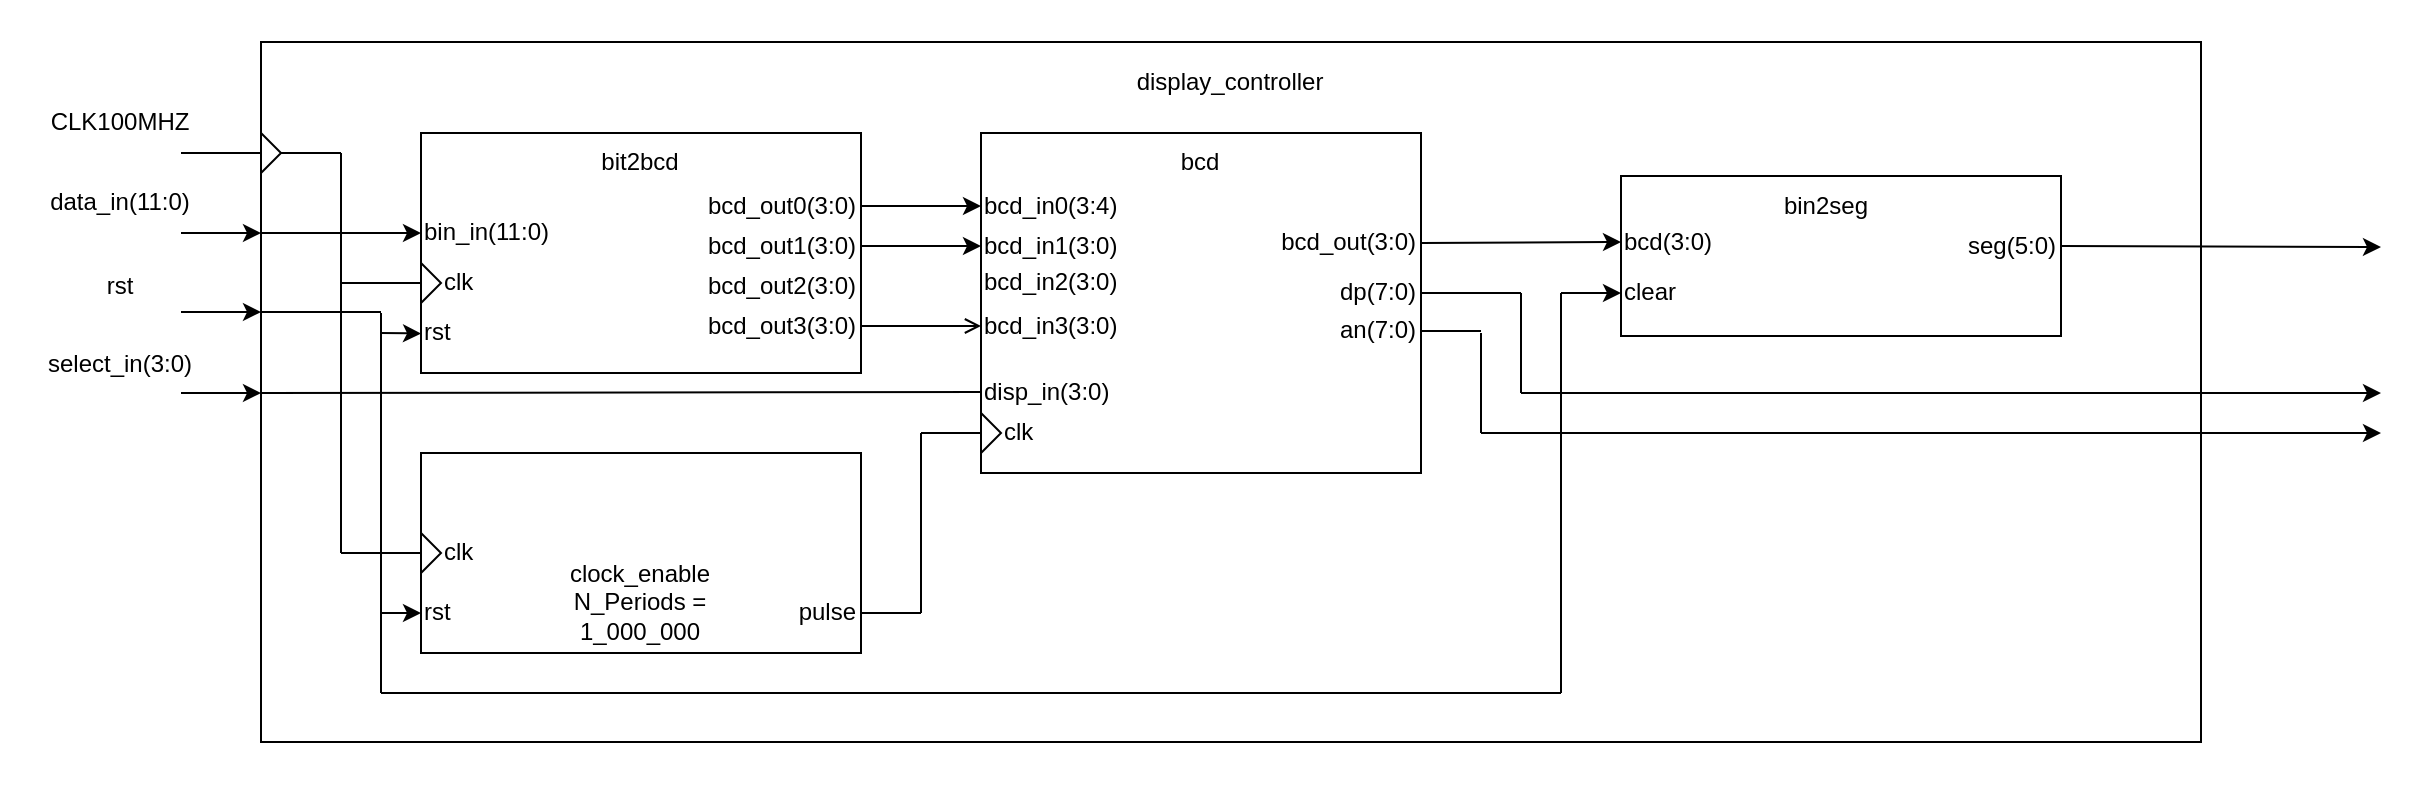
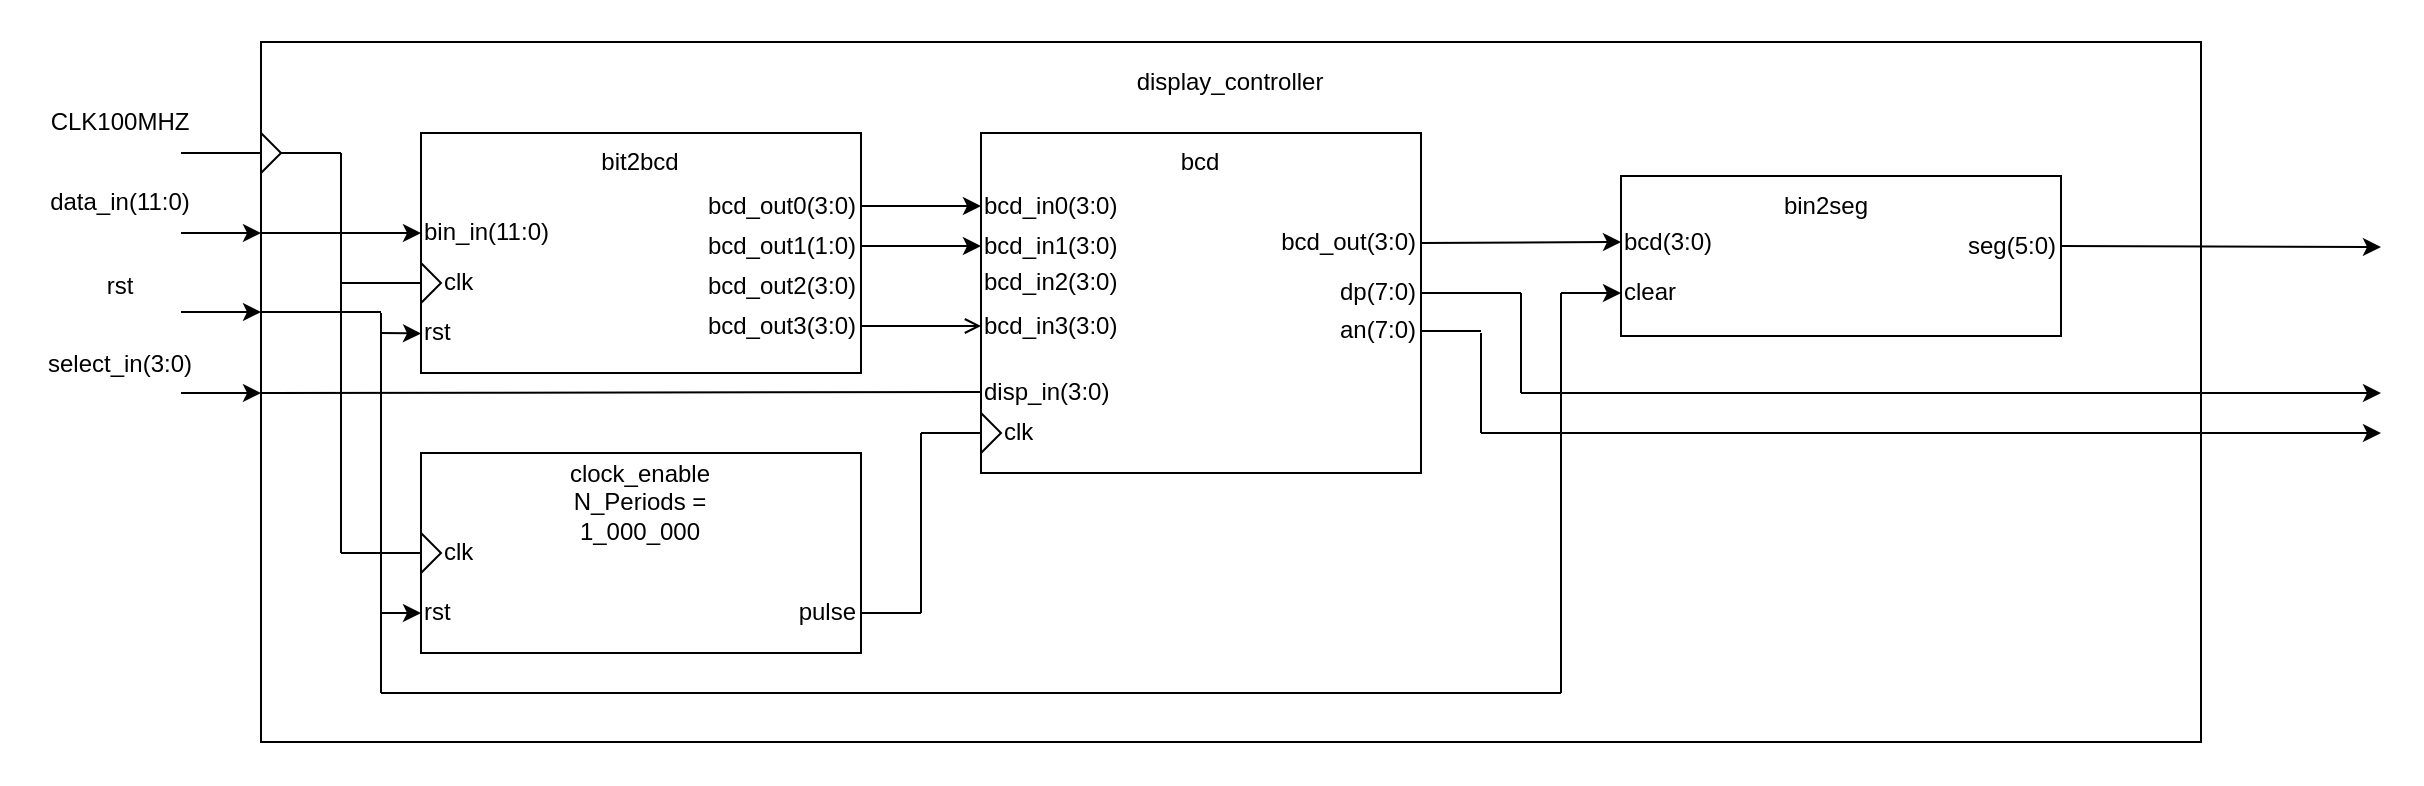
(1043, 207) -> (1043, 207)
(799, 247) -> (799, 247)
(641, 603) -> (641, 503)
